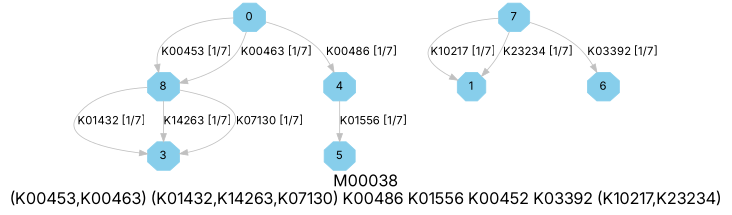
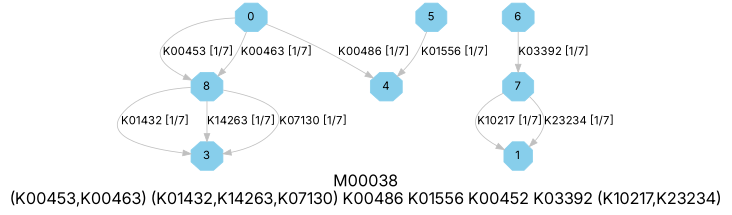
(565, 38) -> (518, 48)
(340, 117) -> (417, 53)
